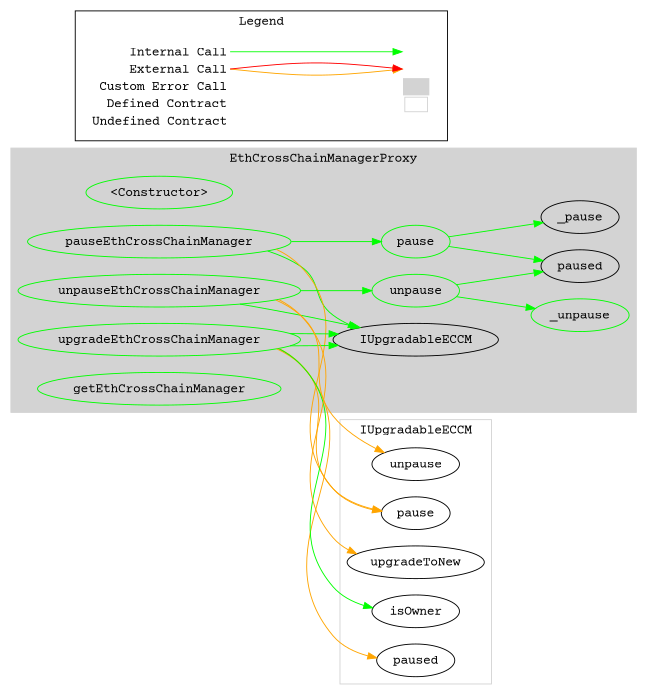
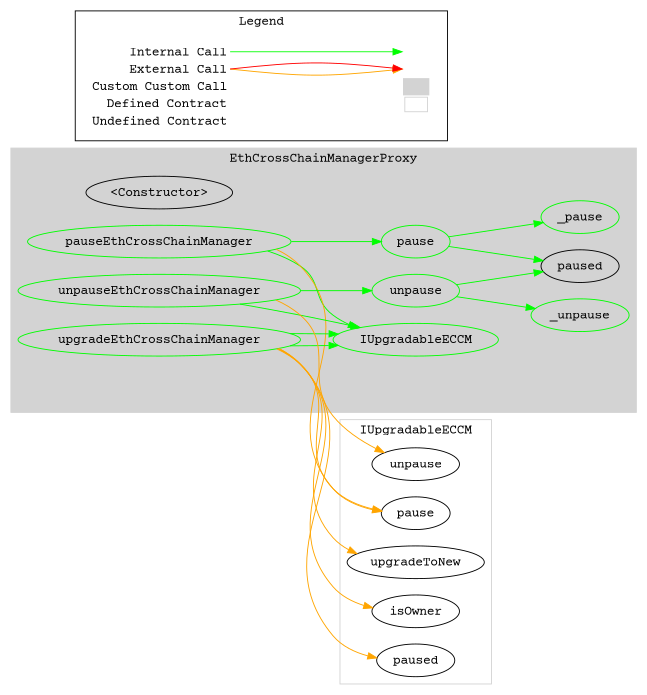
(163, 86) -> (160, 86)
(159, 193) -> (159, 193)
(580, 217) -> (580, 217)
(416, 340) -> (416, 340)
(325, 373) -> (318, 447)
(159, 389) -> none
(317, 480) -> (315, 553)
